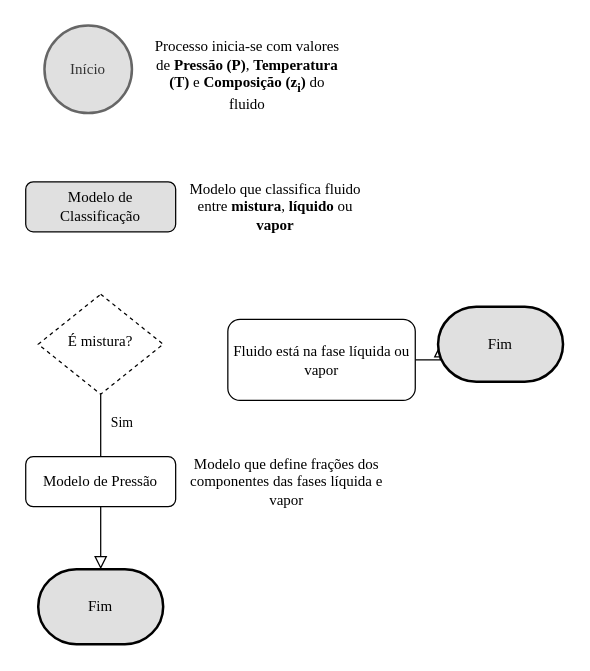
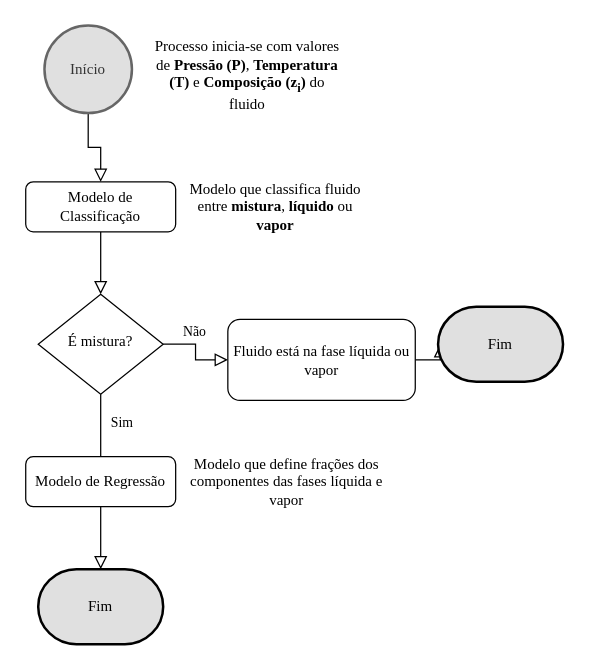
none -> (88, 146)
(101, 207) -> (101, 207)
none -> (101, 256)
(101, 344) -> (101, 344)
none -> (196, 345)
(101, 482) -> (101, 482)
